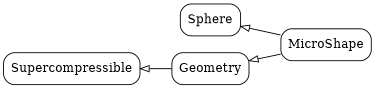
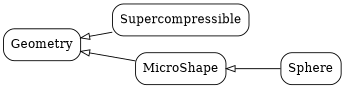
(265, 32) -> (258, 69)
(161, 69) -> (101, 34)
